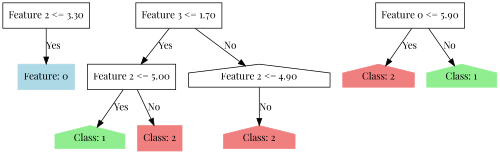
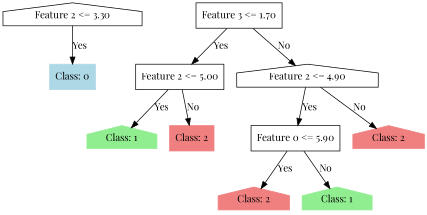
(46, 16) -> (73, 16)
(46, 77) -> (73, 77)
none -> (302, 103)
